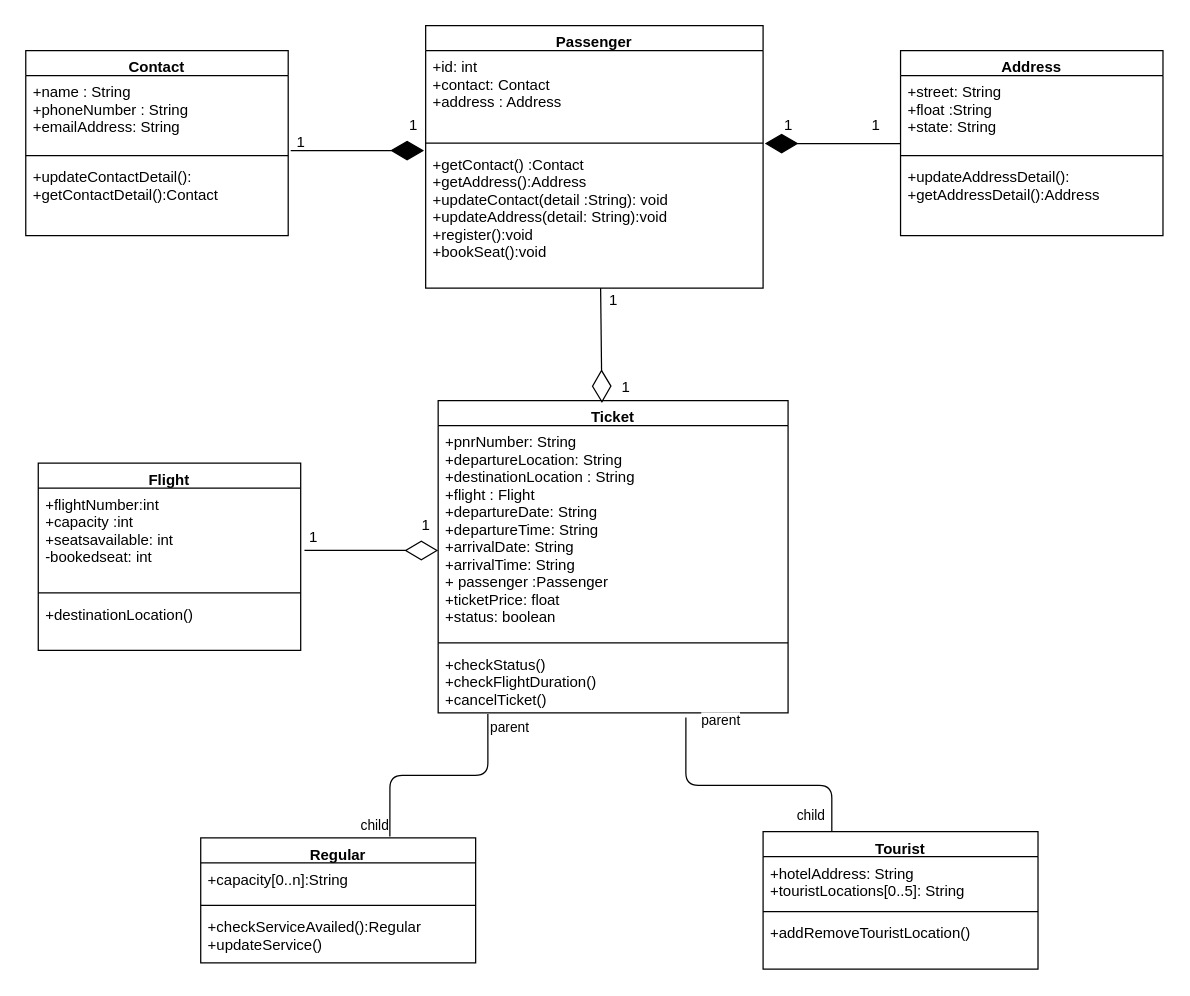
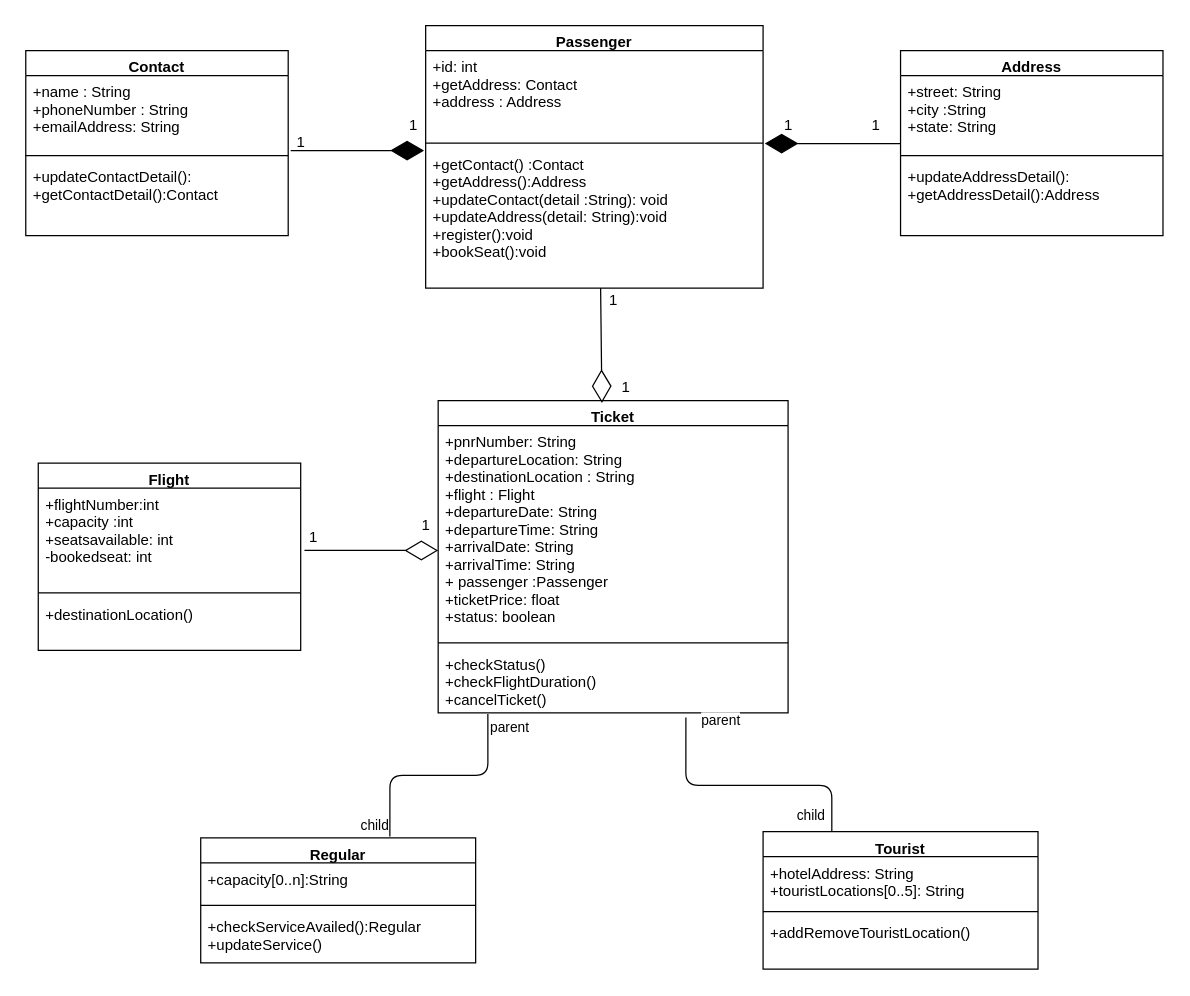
(458, 68) -> (458, 68)
(965, 93) -> (965, 93)
